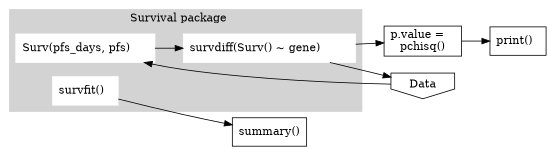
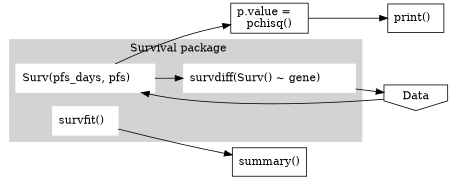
(367, 44) -> (160, 45)
